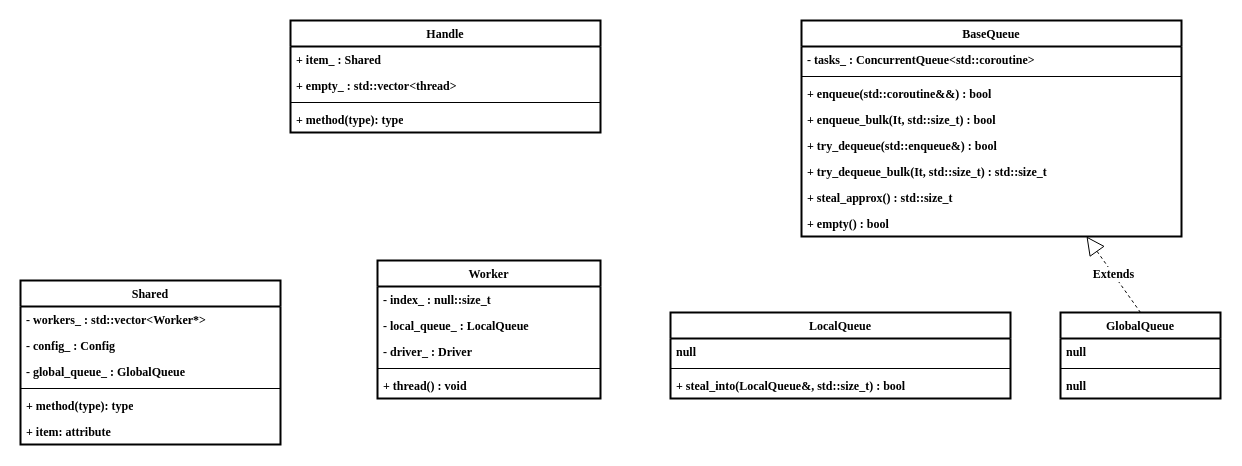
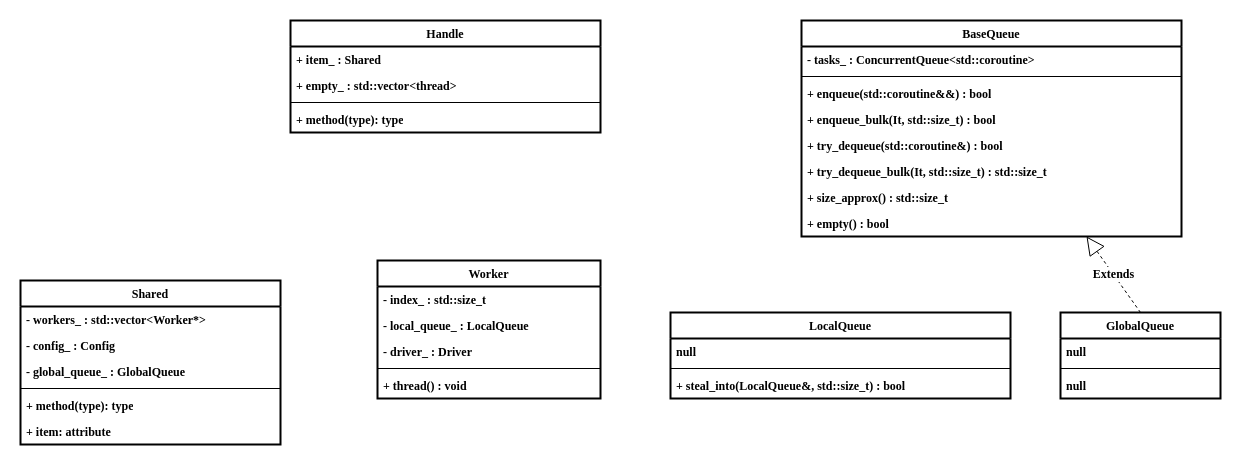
(914, 147) -> (919, 147)
(896, 199) -> (892, 199)
(445, 301) -> (445, 301)
